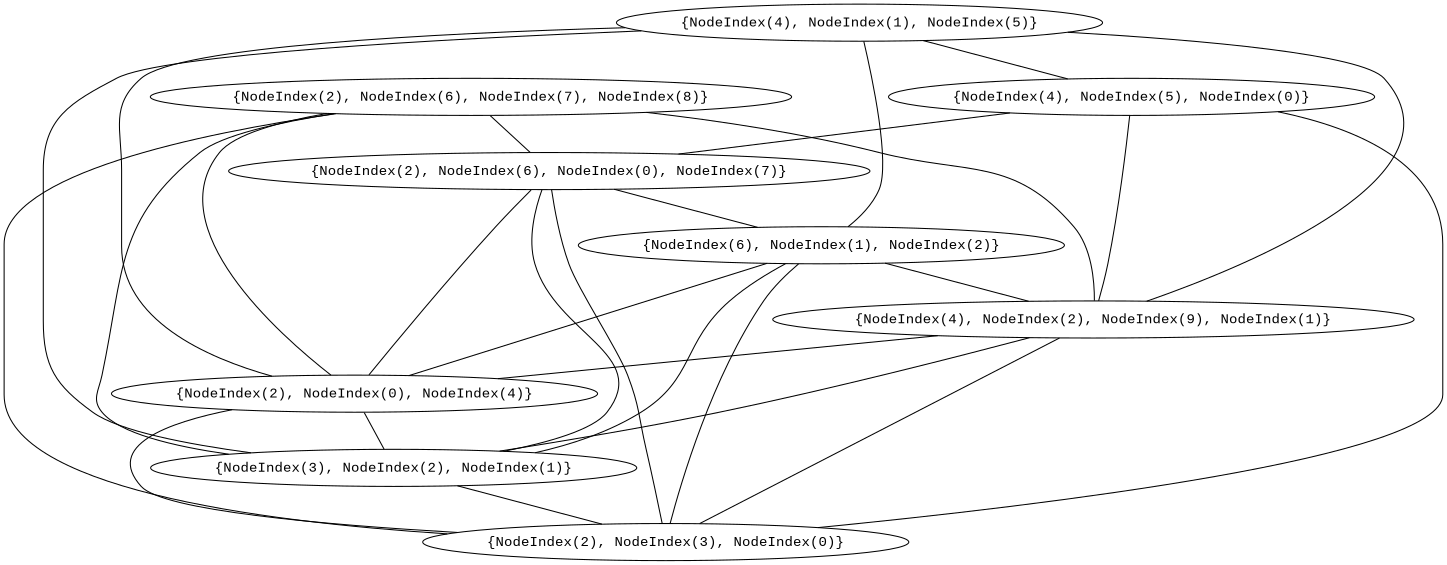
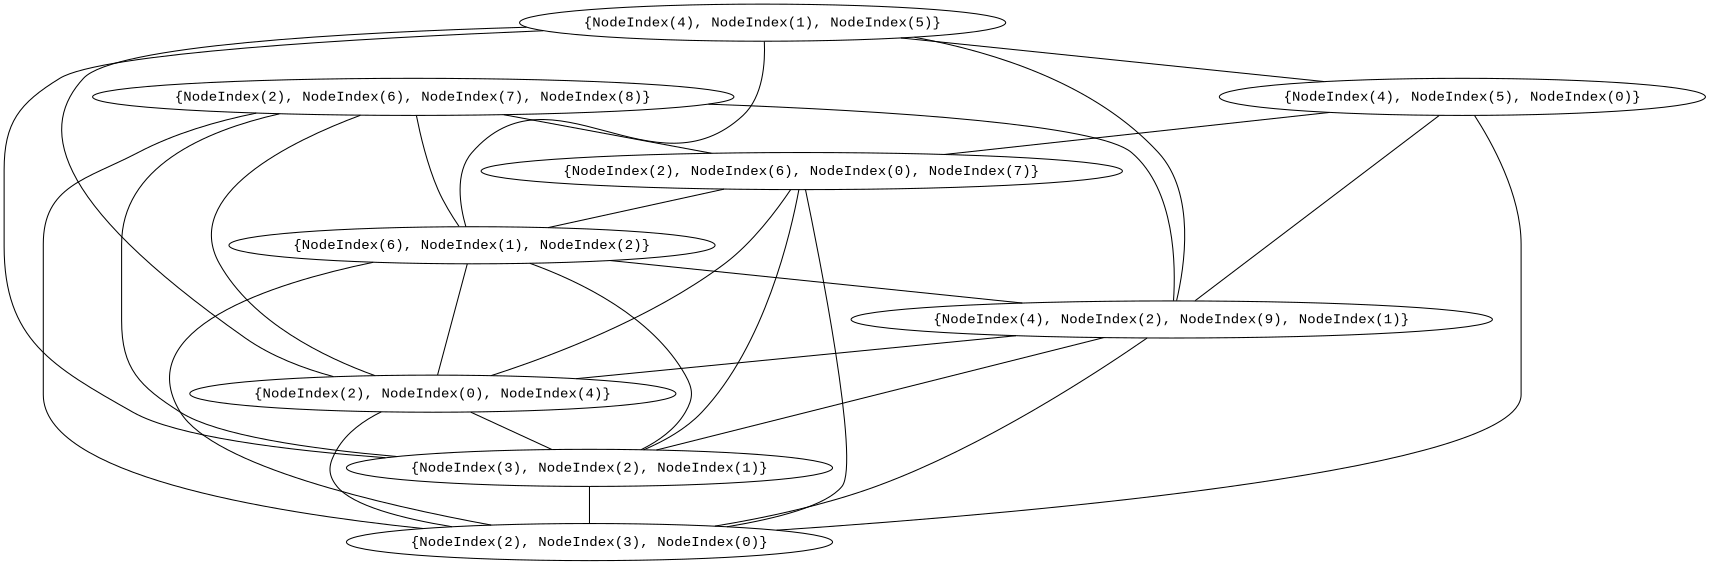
none -> (432, 173)
